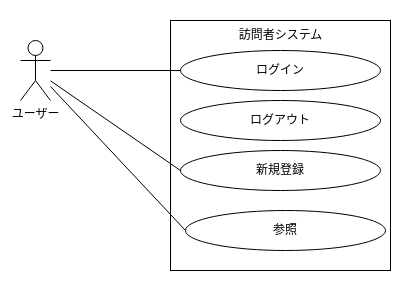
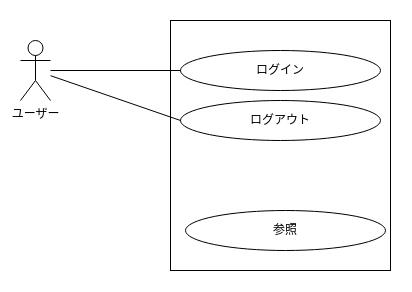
(281, 36) -> none
none -> (115, 98)
(115, 125) -> none
(118, 158) -> none
(281, 171) -> none
